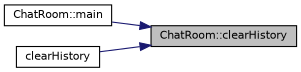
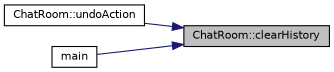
(58, 15) -> (74, 15)
(58, 57) -> (74, 57)
